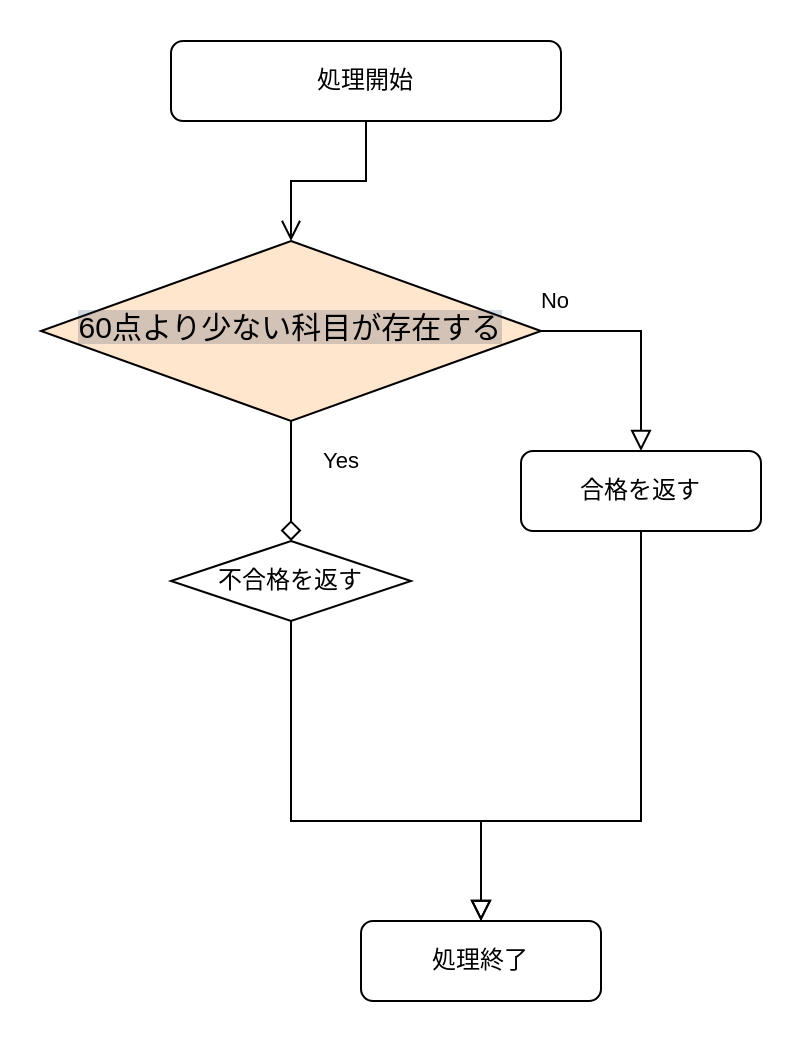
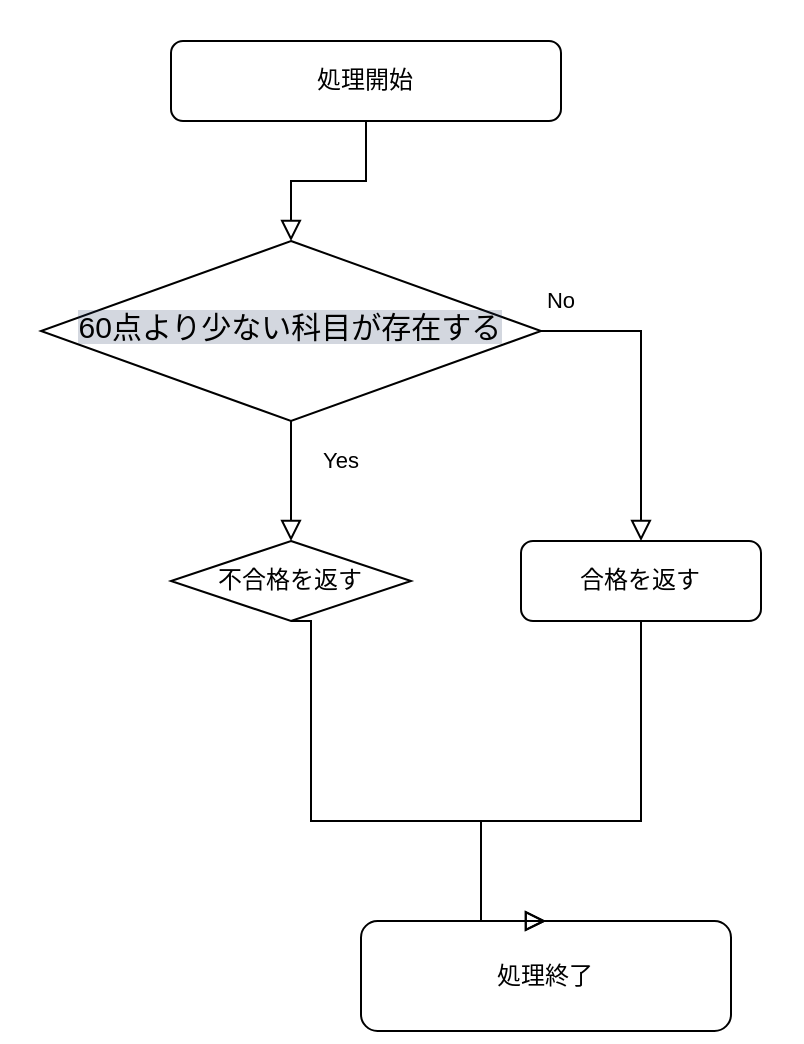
(291, 226) -> (291, 219)
(291, 331) -> (291, 331)
(641, 491) -> (641, 581)
(291, 520) -> (291, 519)
(481, 961) -> (546, 976)
